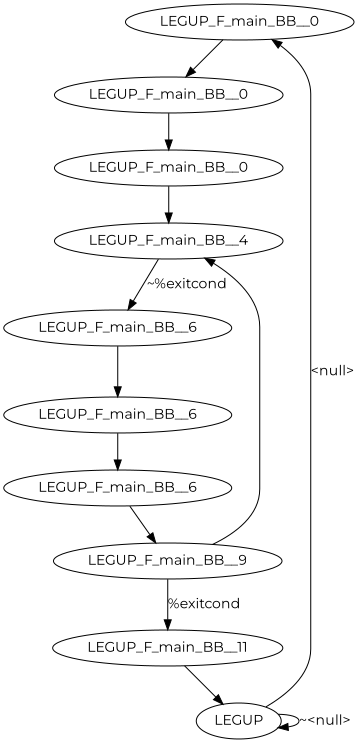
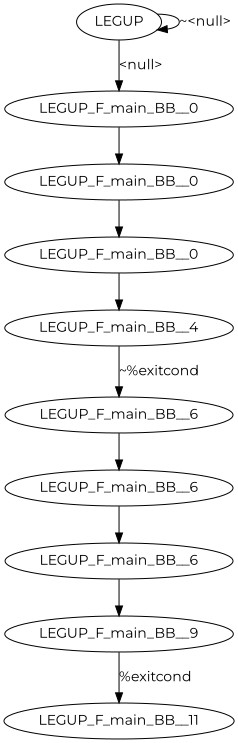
(260, 405) -> none
(200, 682) -> none
